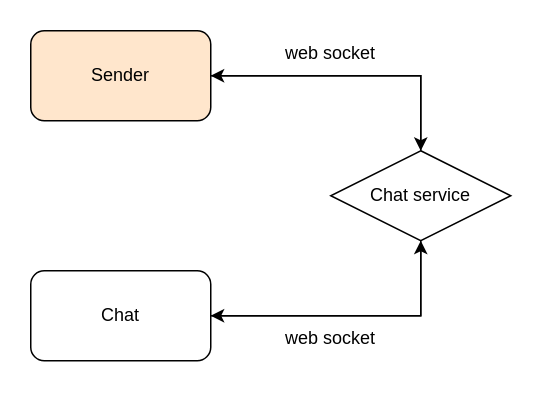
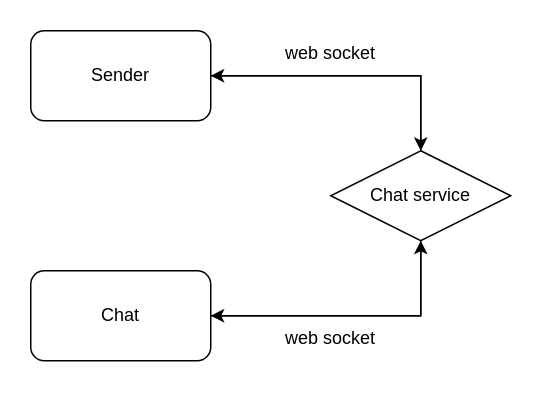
(121, 76) -> (121, 76)
